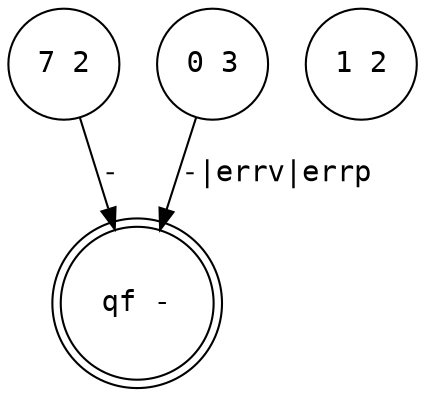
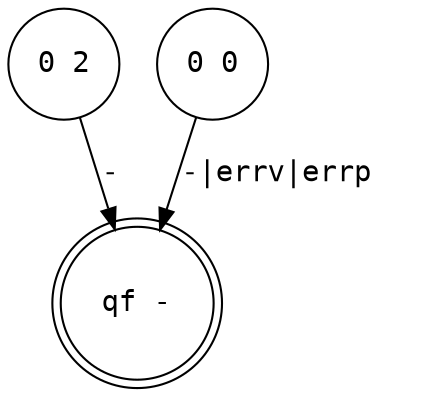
(64, 64) -> (64, 64)
(213, 64) -> (213, 64)
(361, 64) -> none
